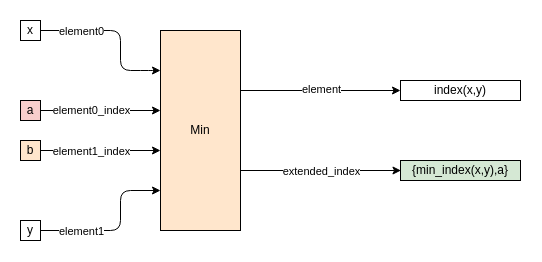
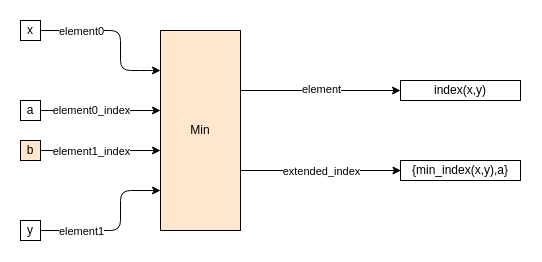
(31, 111) -> (31, 111)
(461, 171) -> (461, 171)
